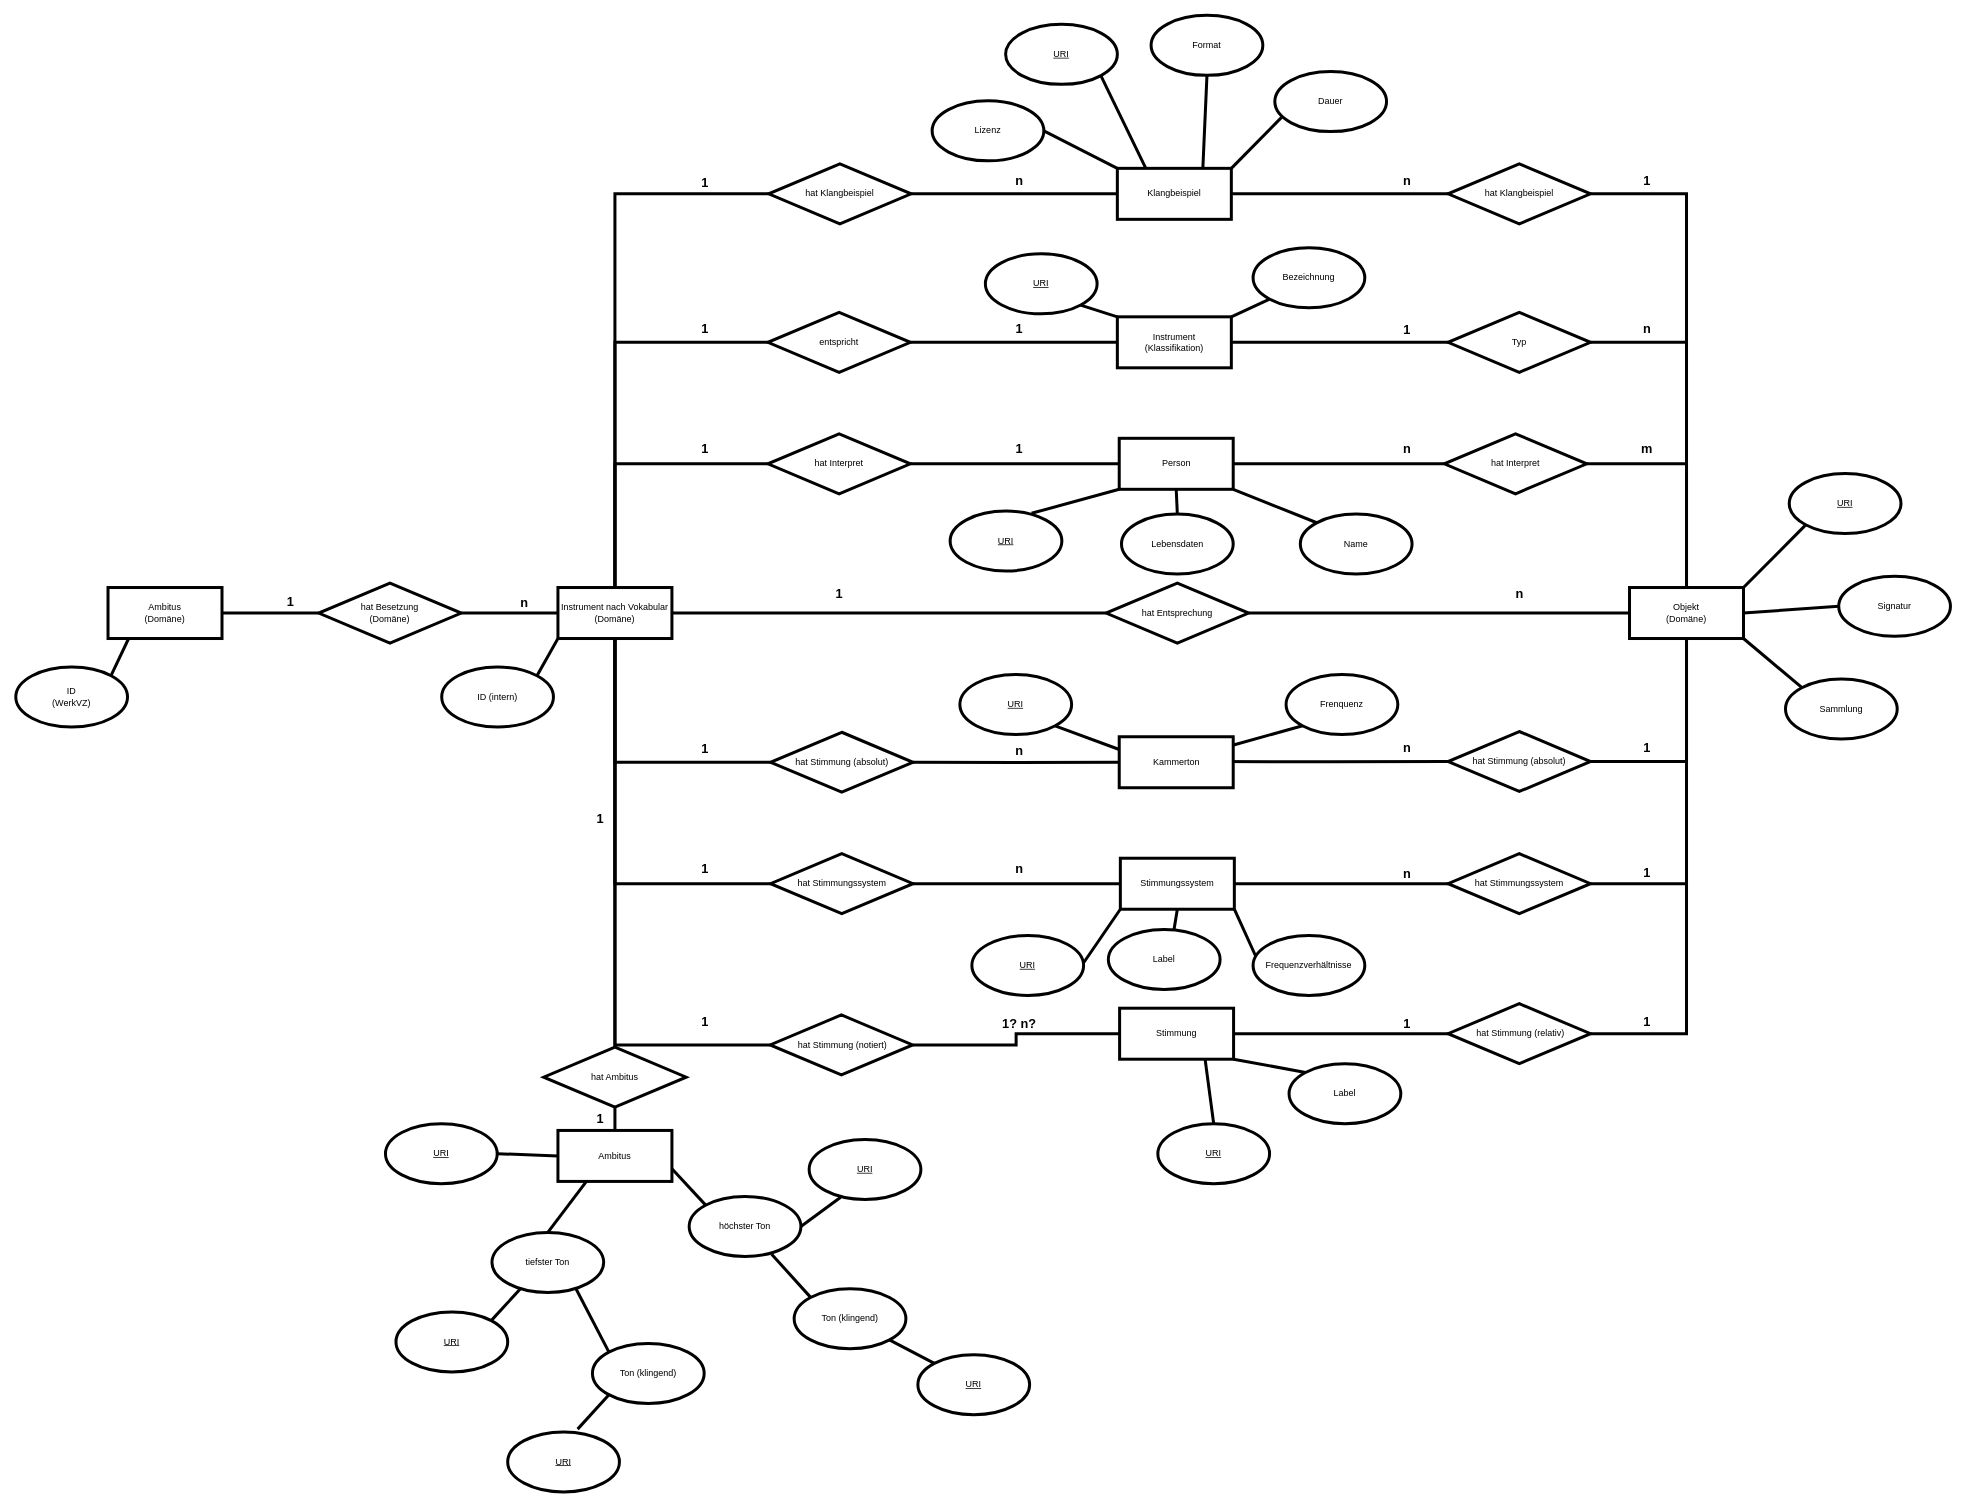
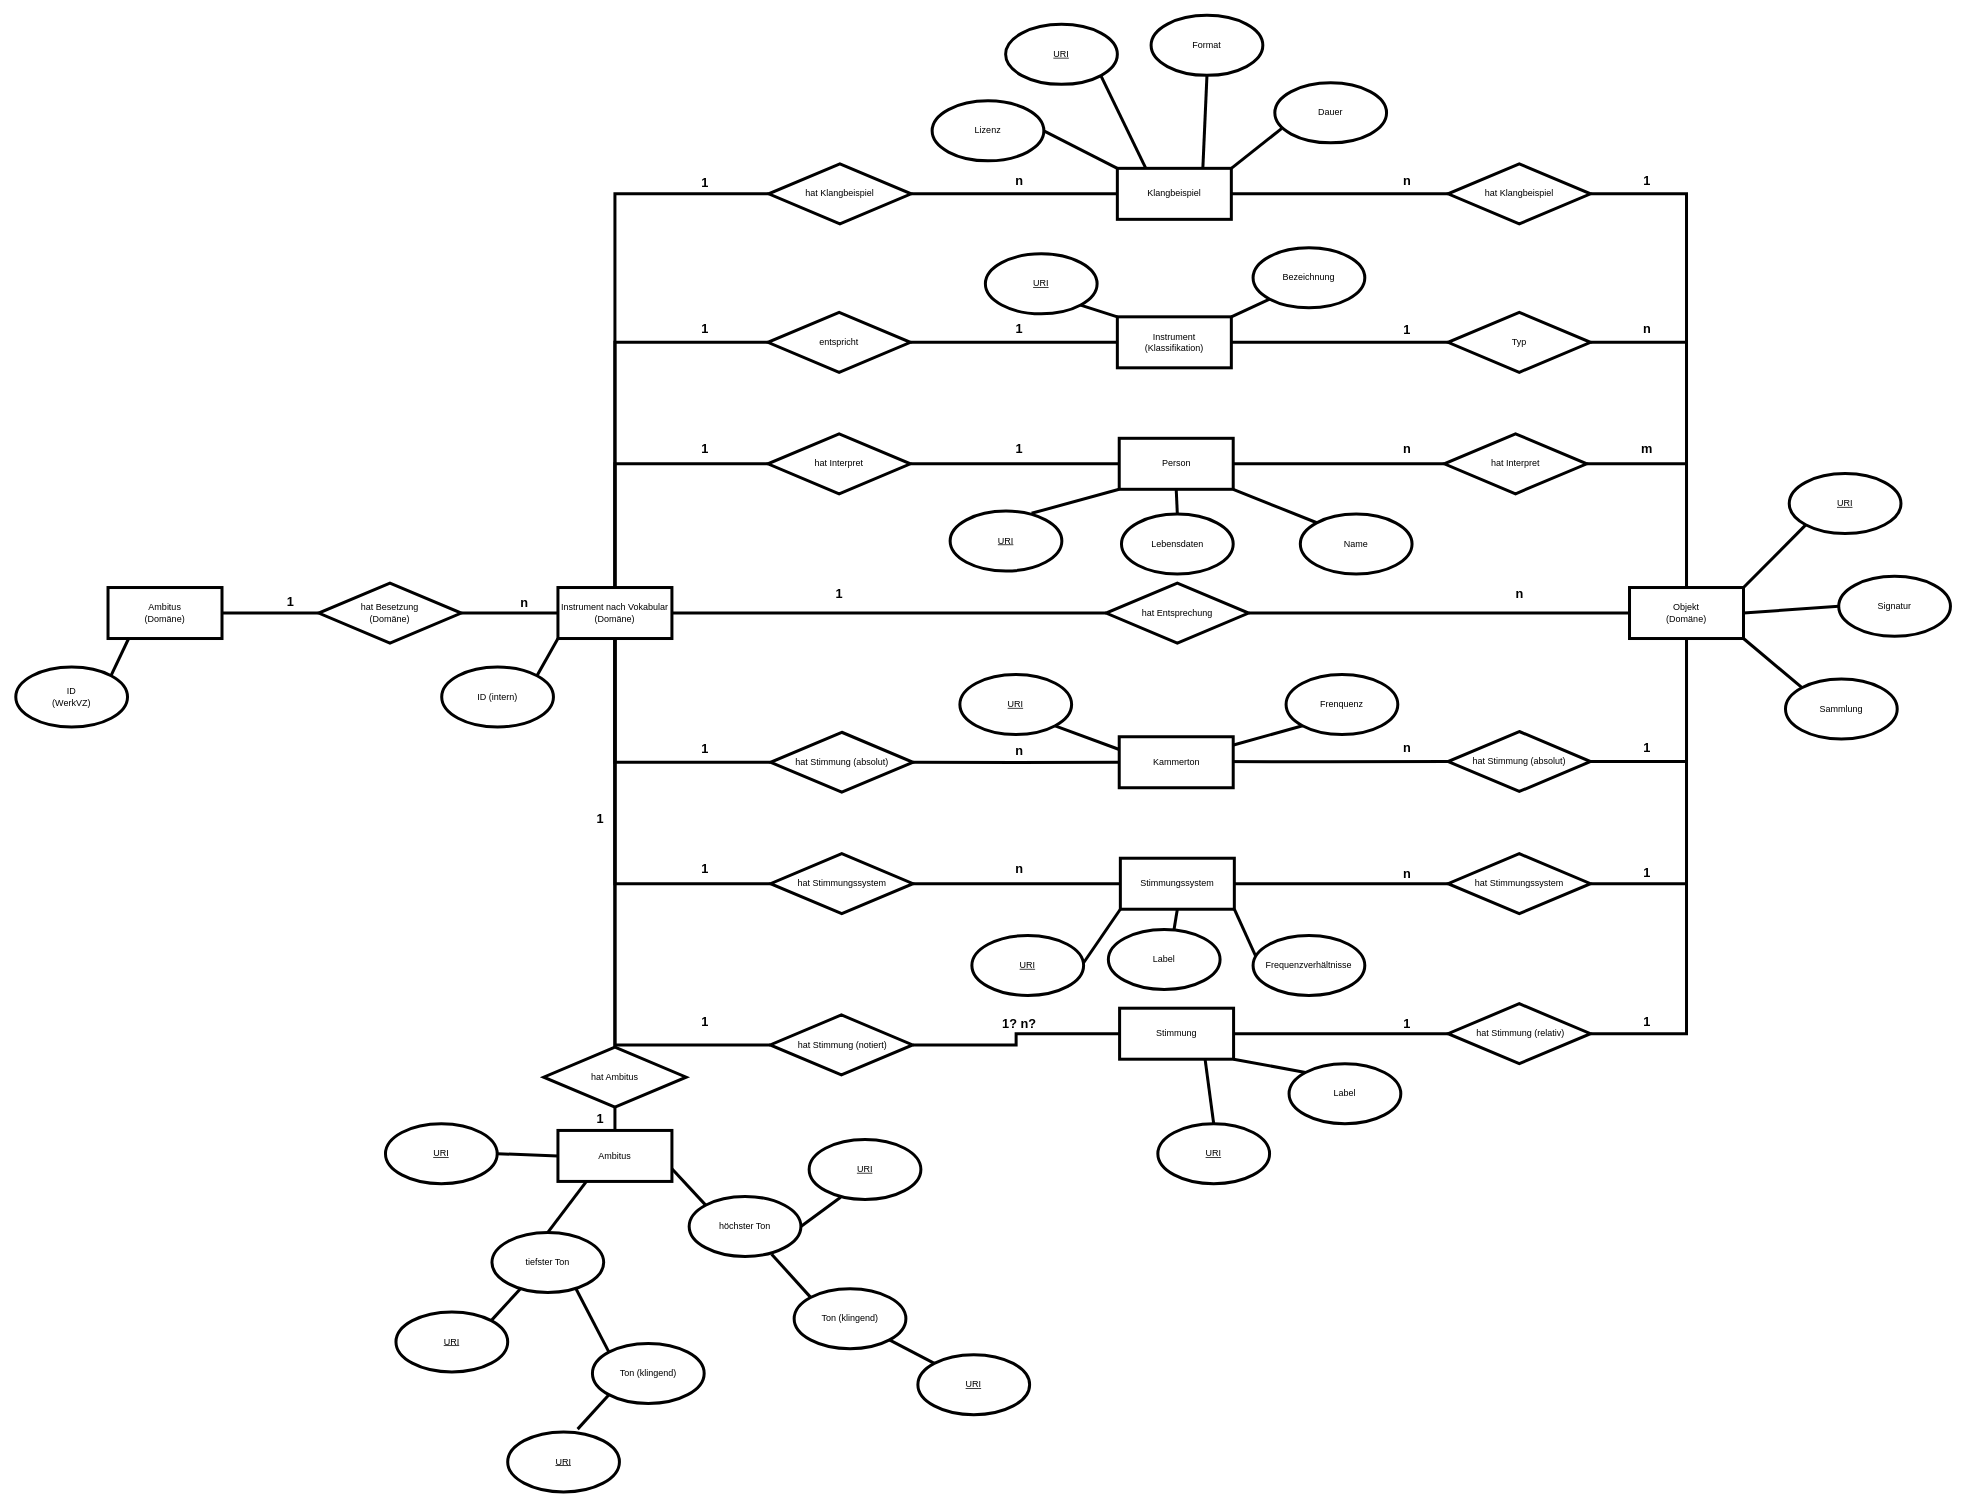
(1331, 102) -> (1331, 113)
